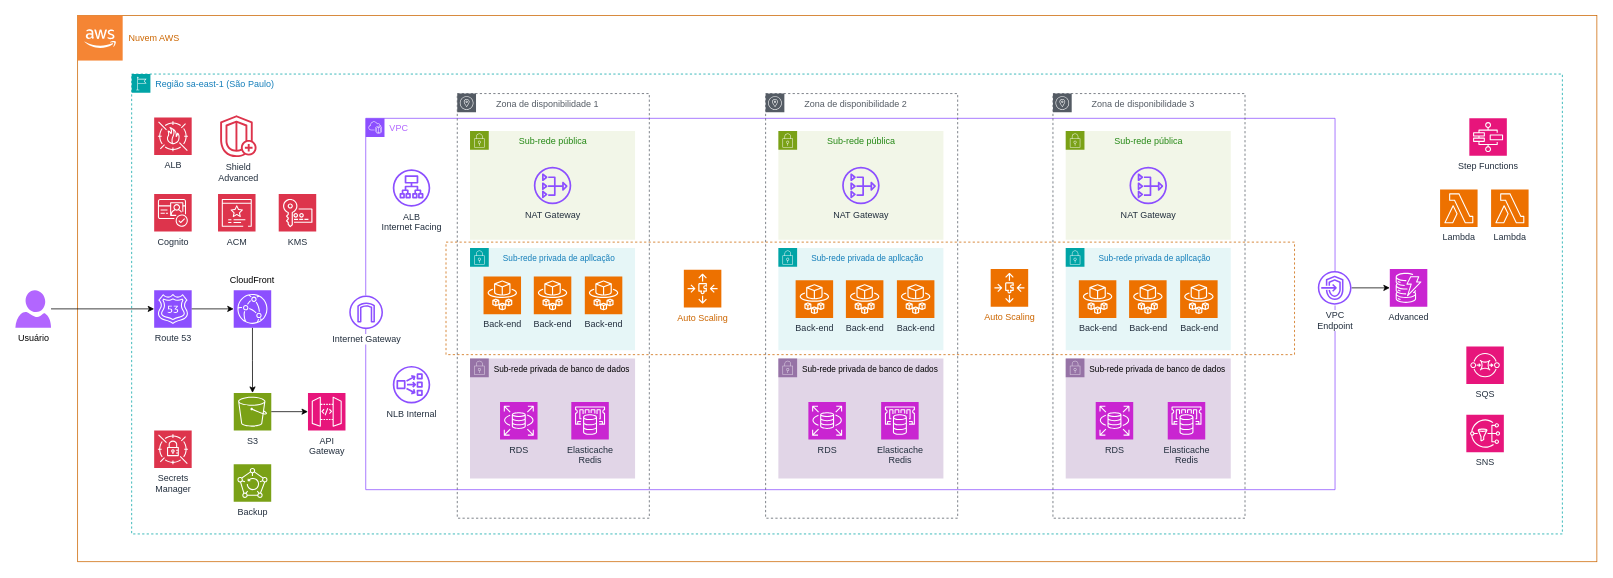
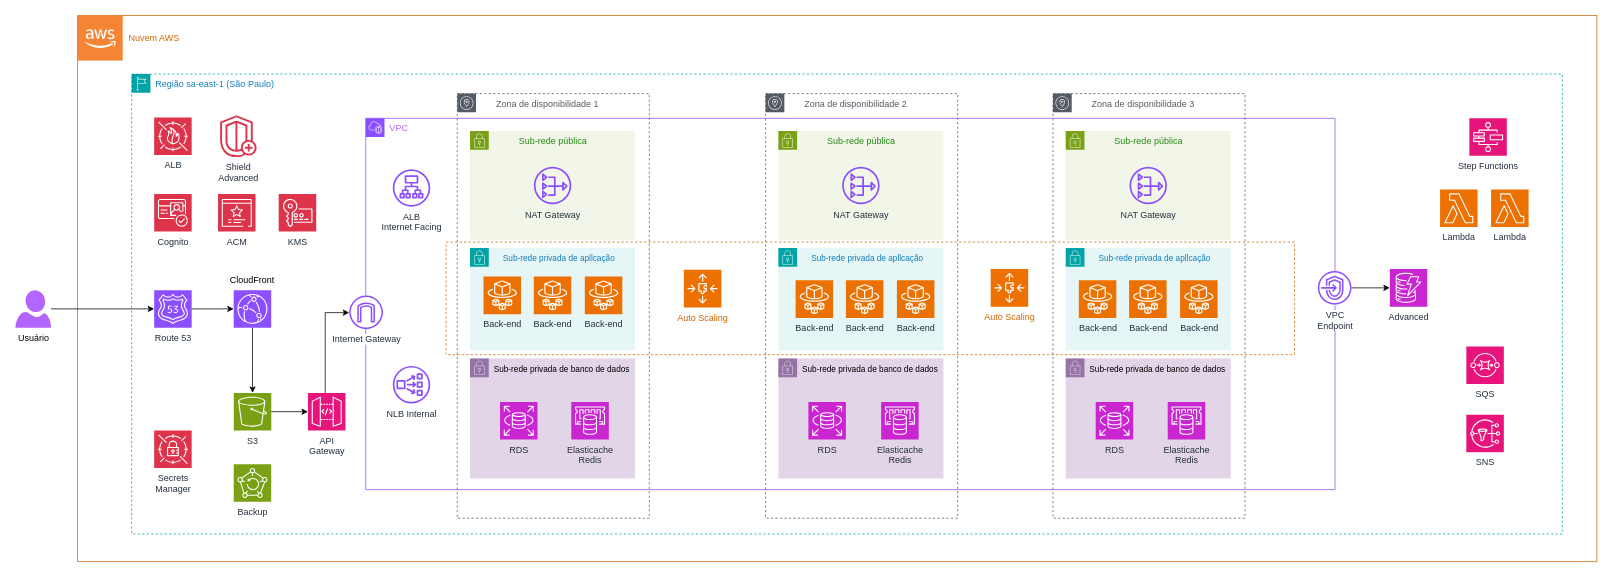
none -> (325, 343)
